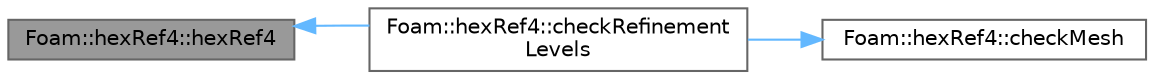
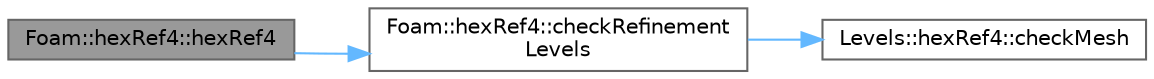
(343, 26) -> (321, 54)
(984, 40) -> (984, 40)
